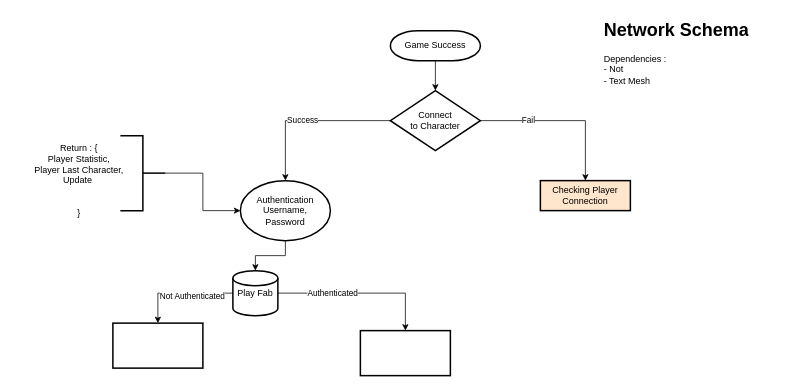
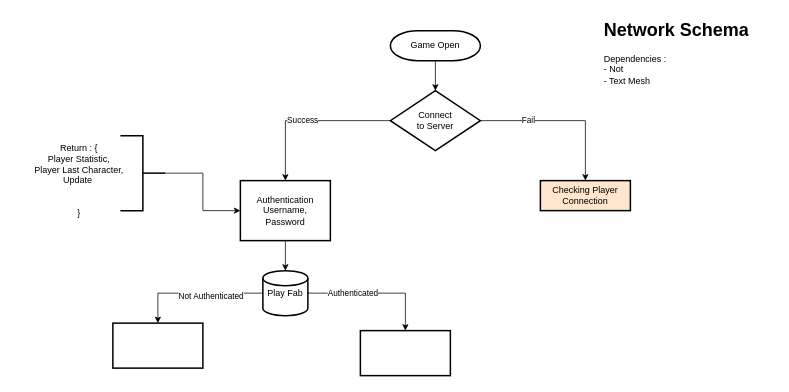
(435, 45) -> (435, 45)
(435, 120) -> (435, 120)
(285, 210) -> (285, 210)
(255, 293) -> (285, 293)
